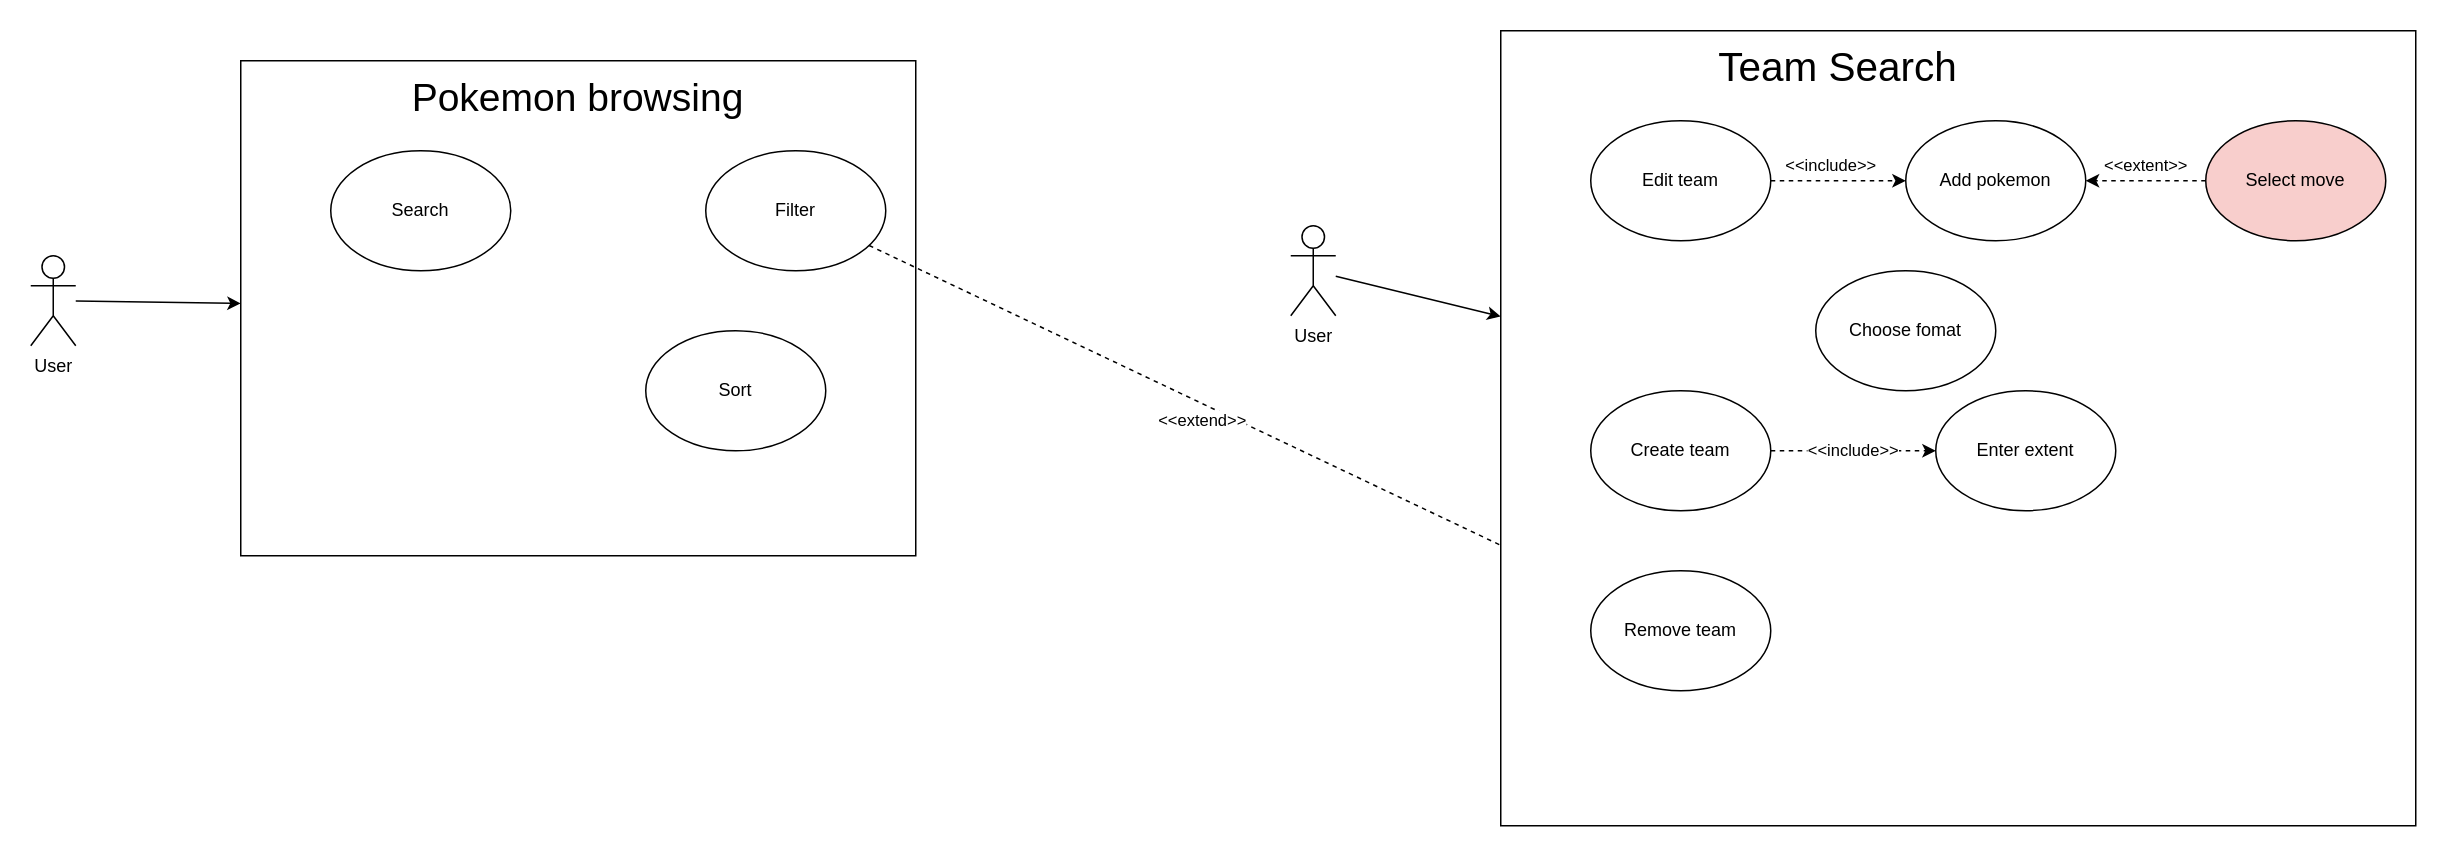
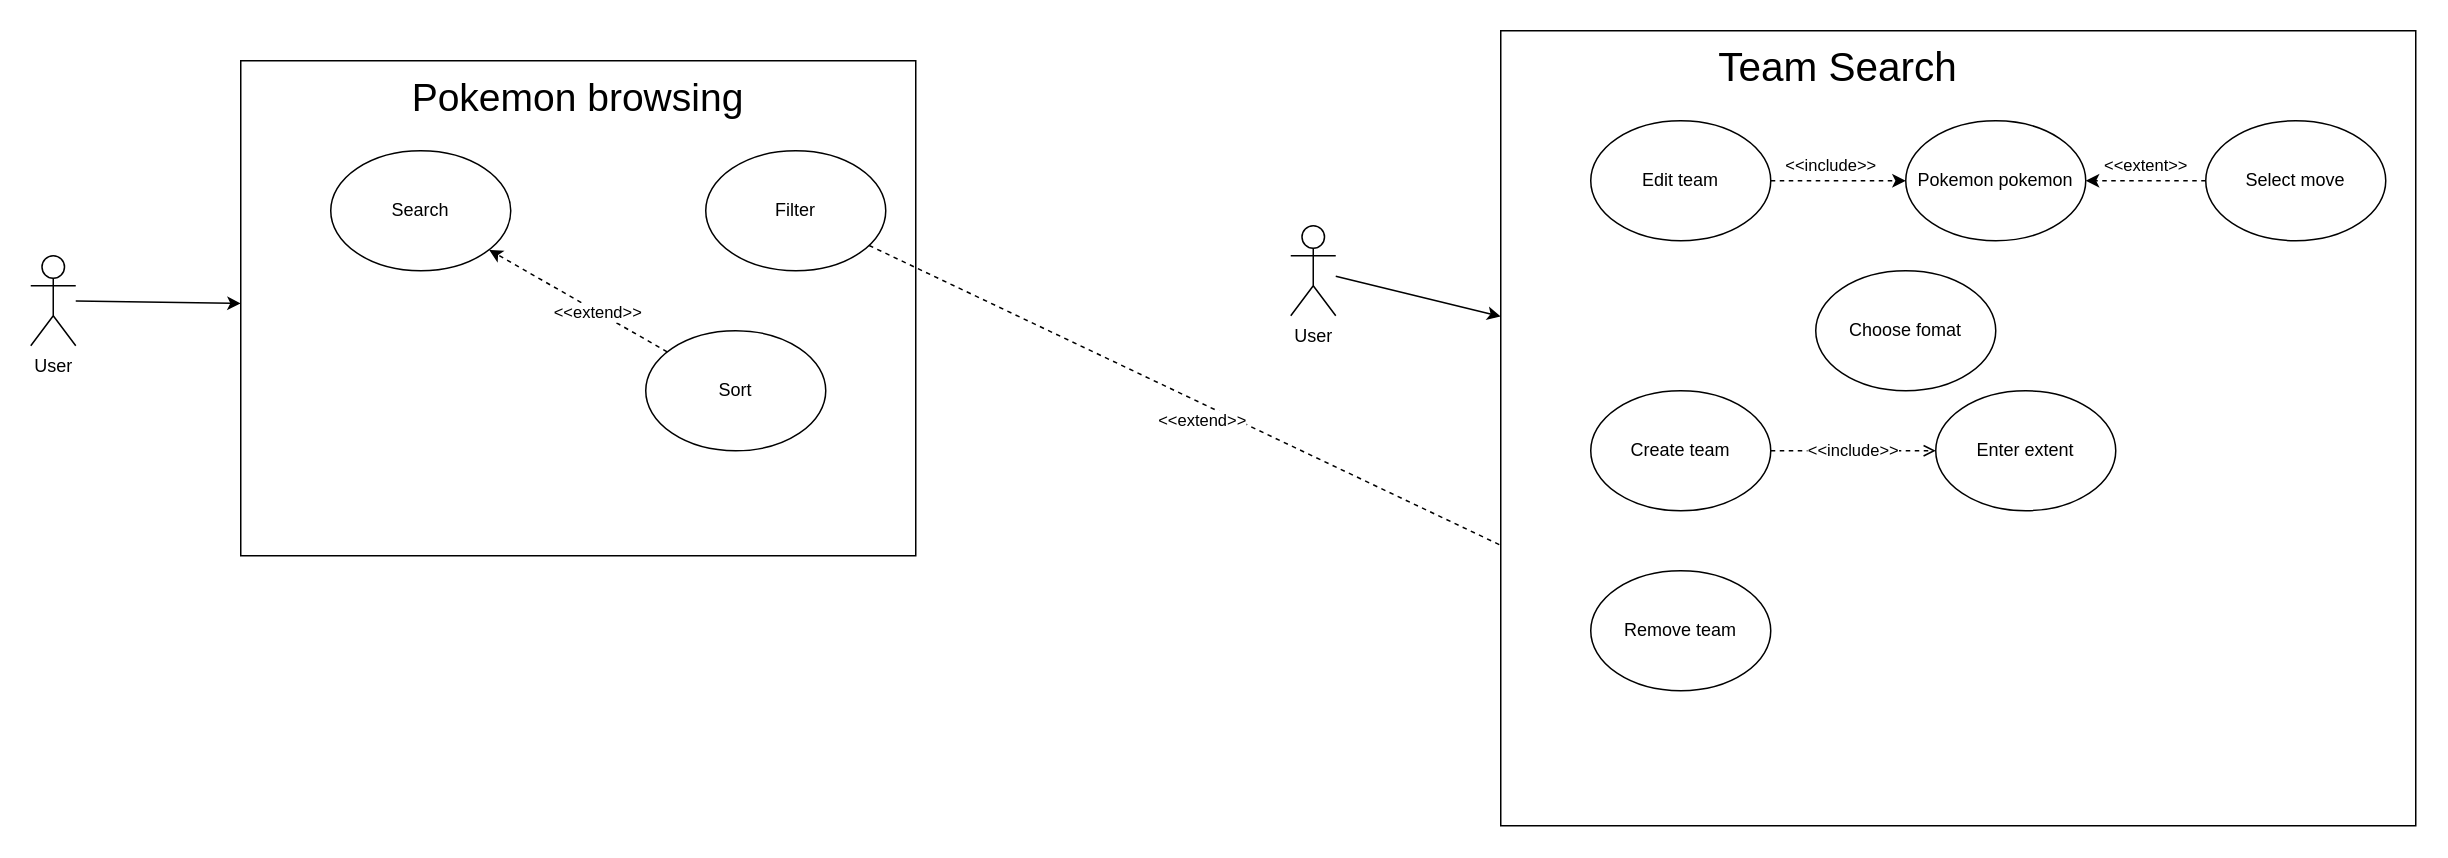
(1996, 181) -> (1996, 181)
(2296, 181) -> (2296, 181)
none -> (540, 279)
(1924, 451) -> (1927, 451)
